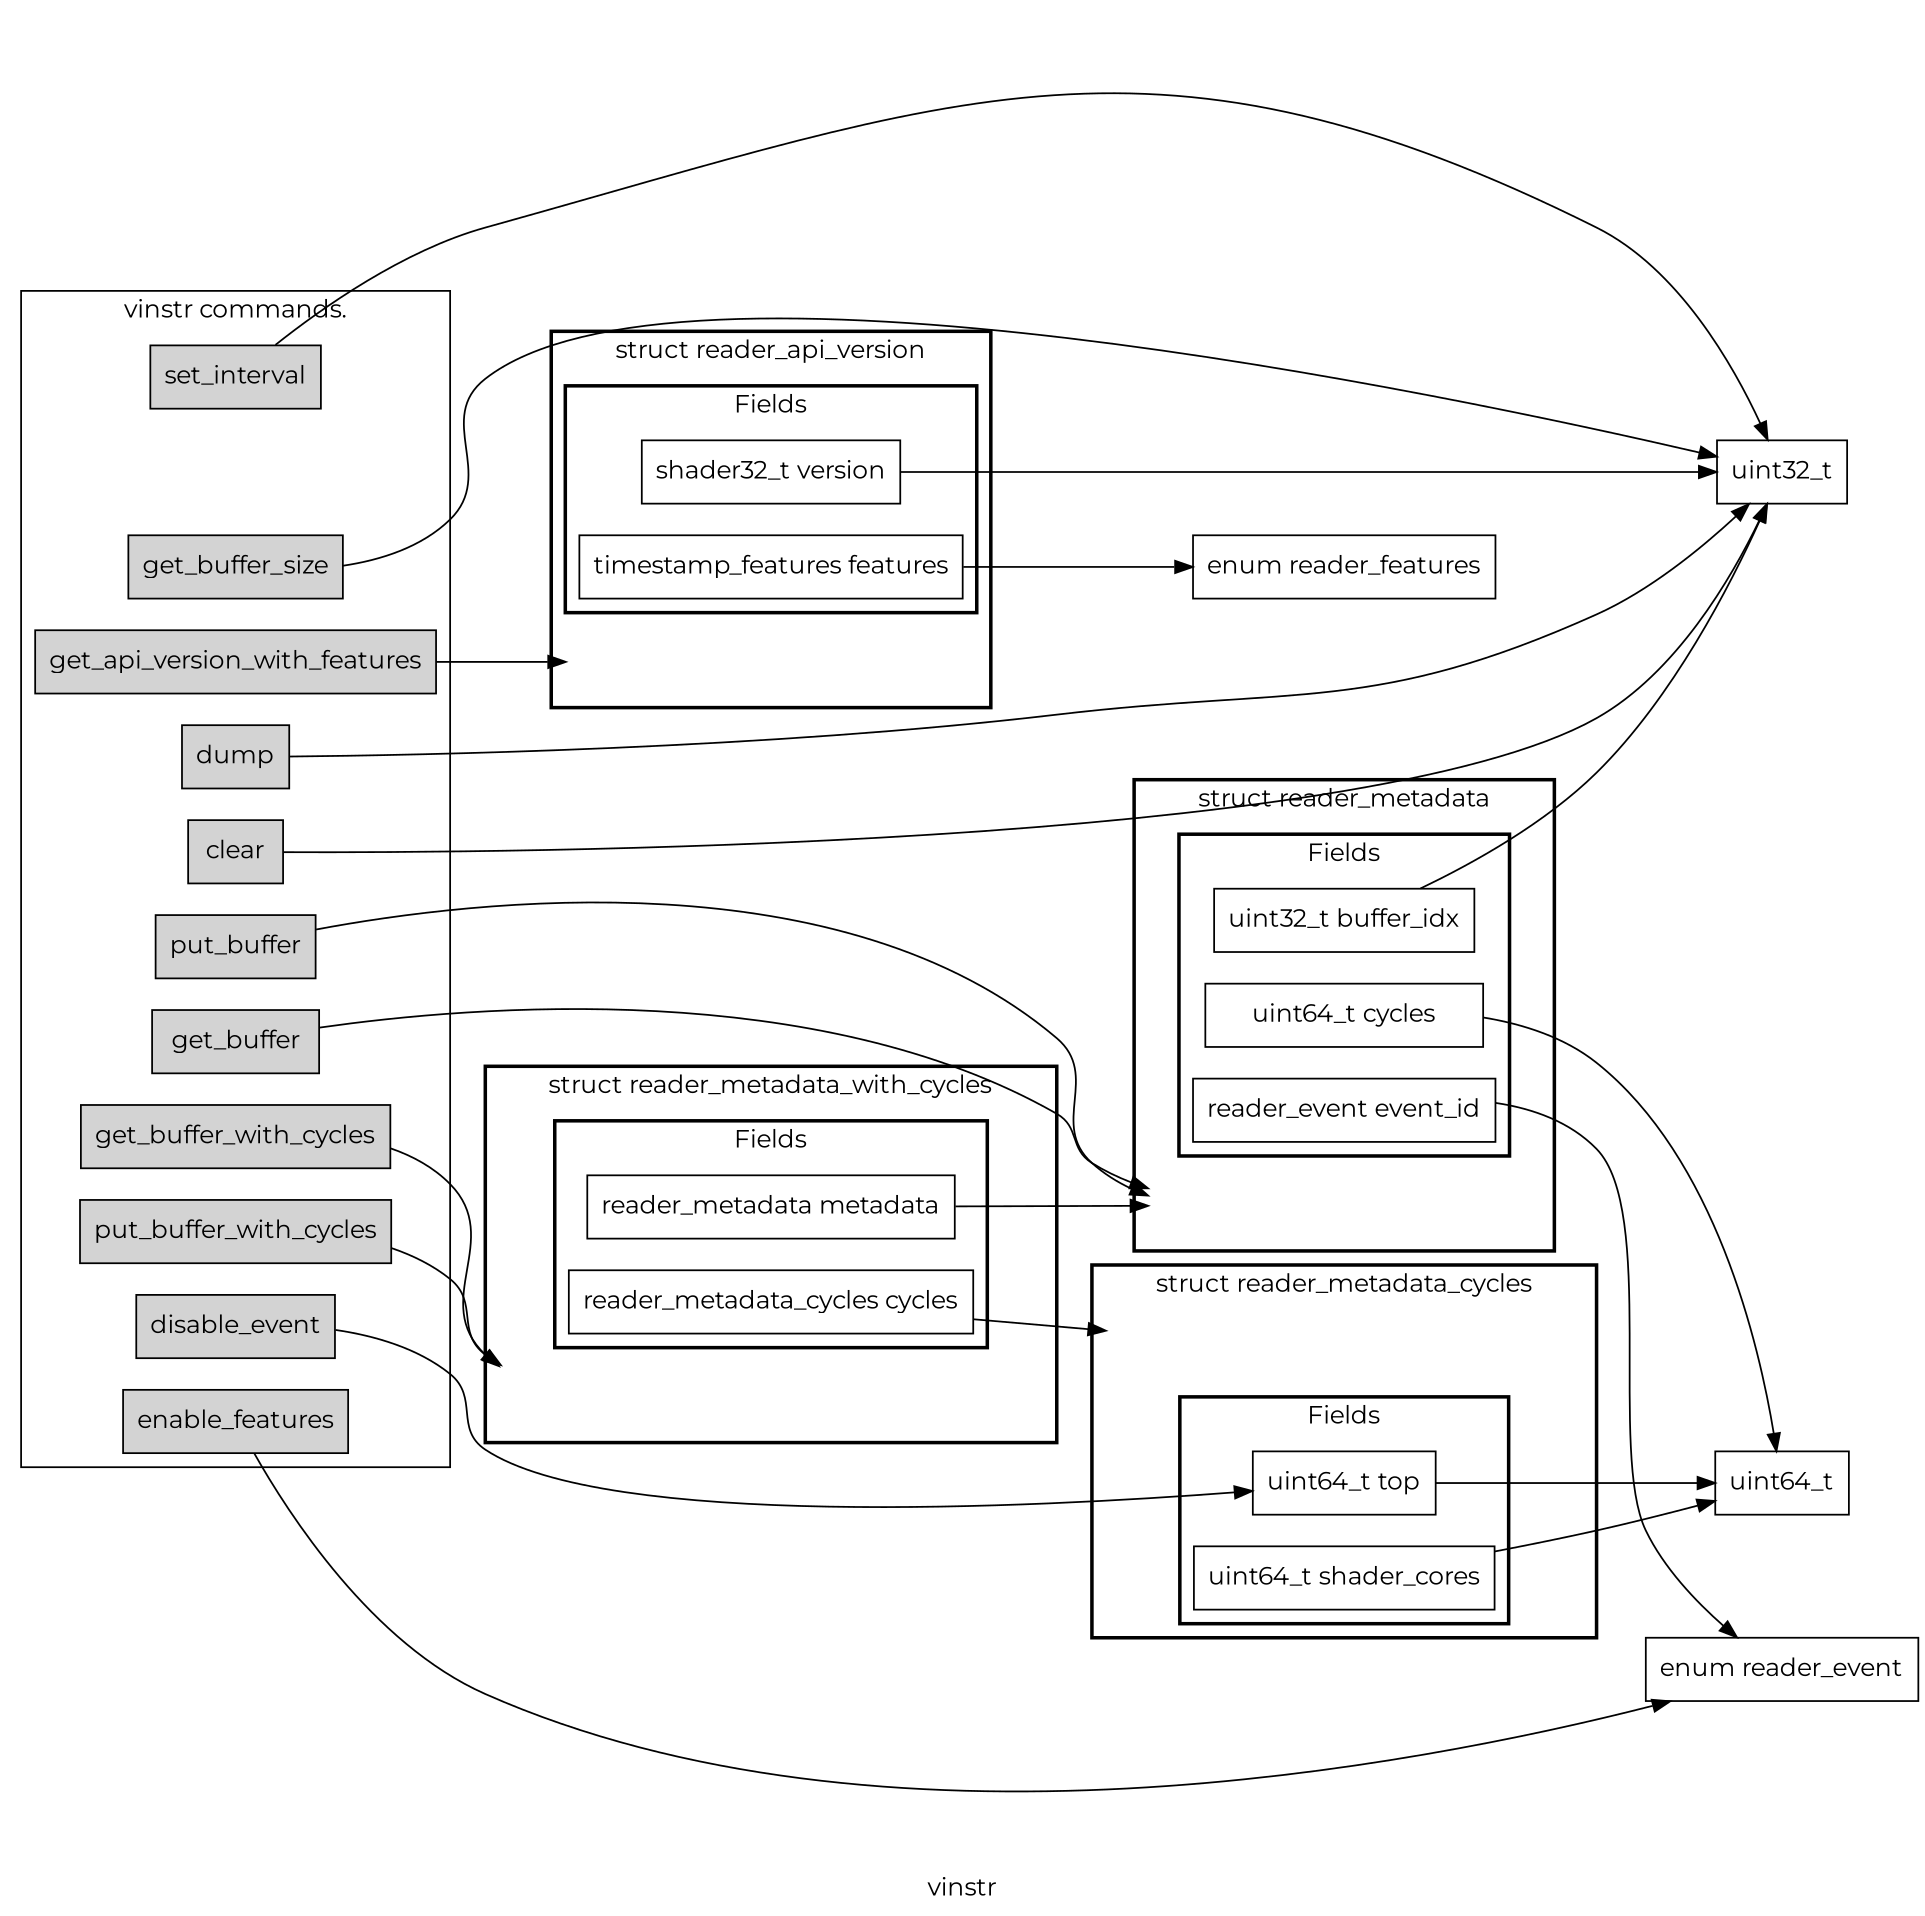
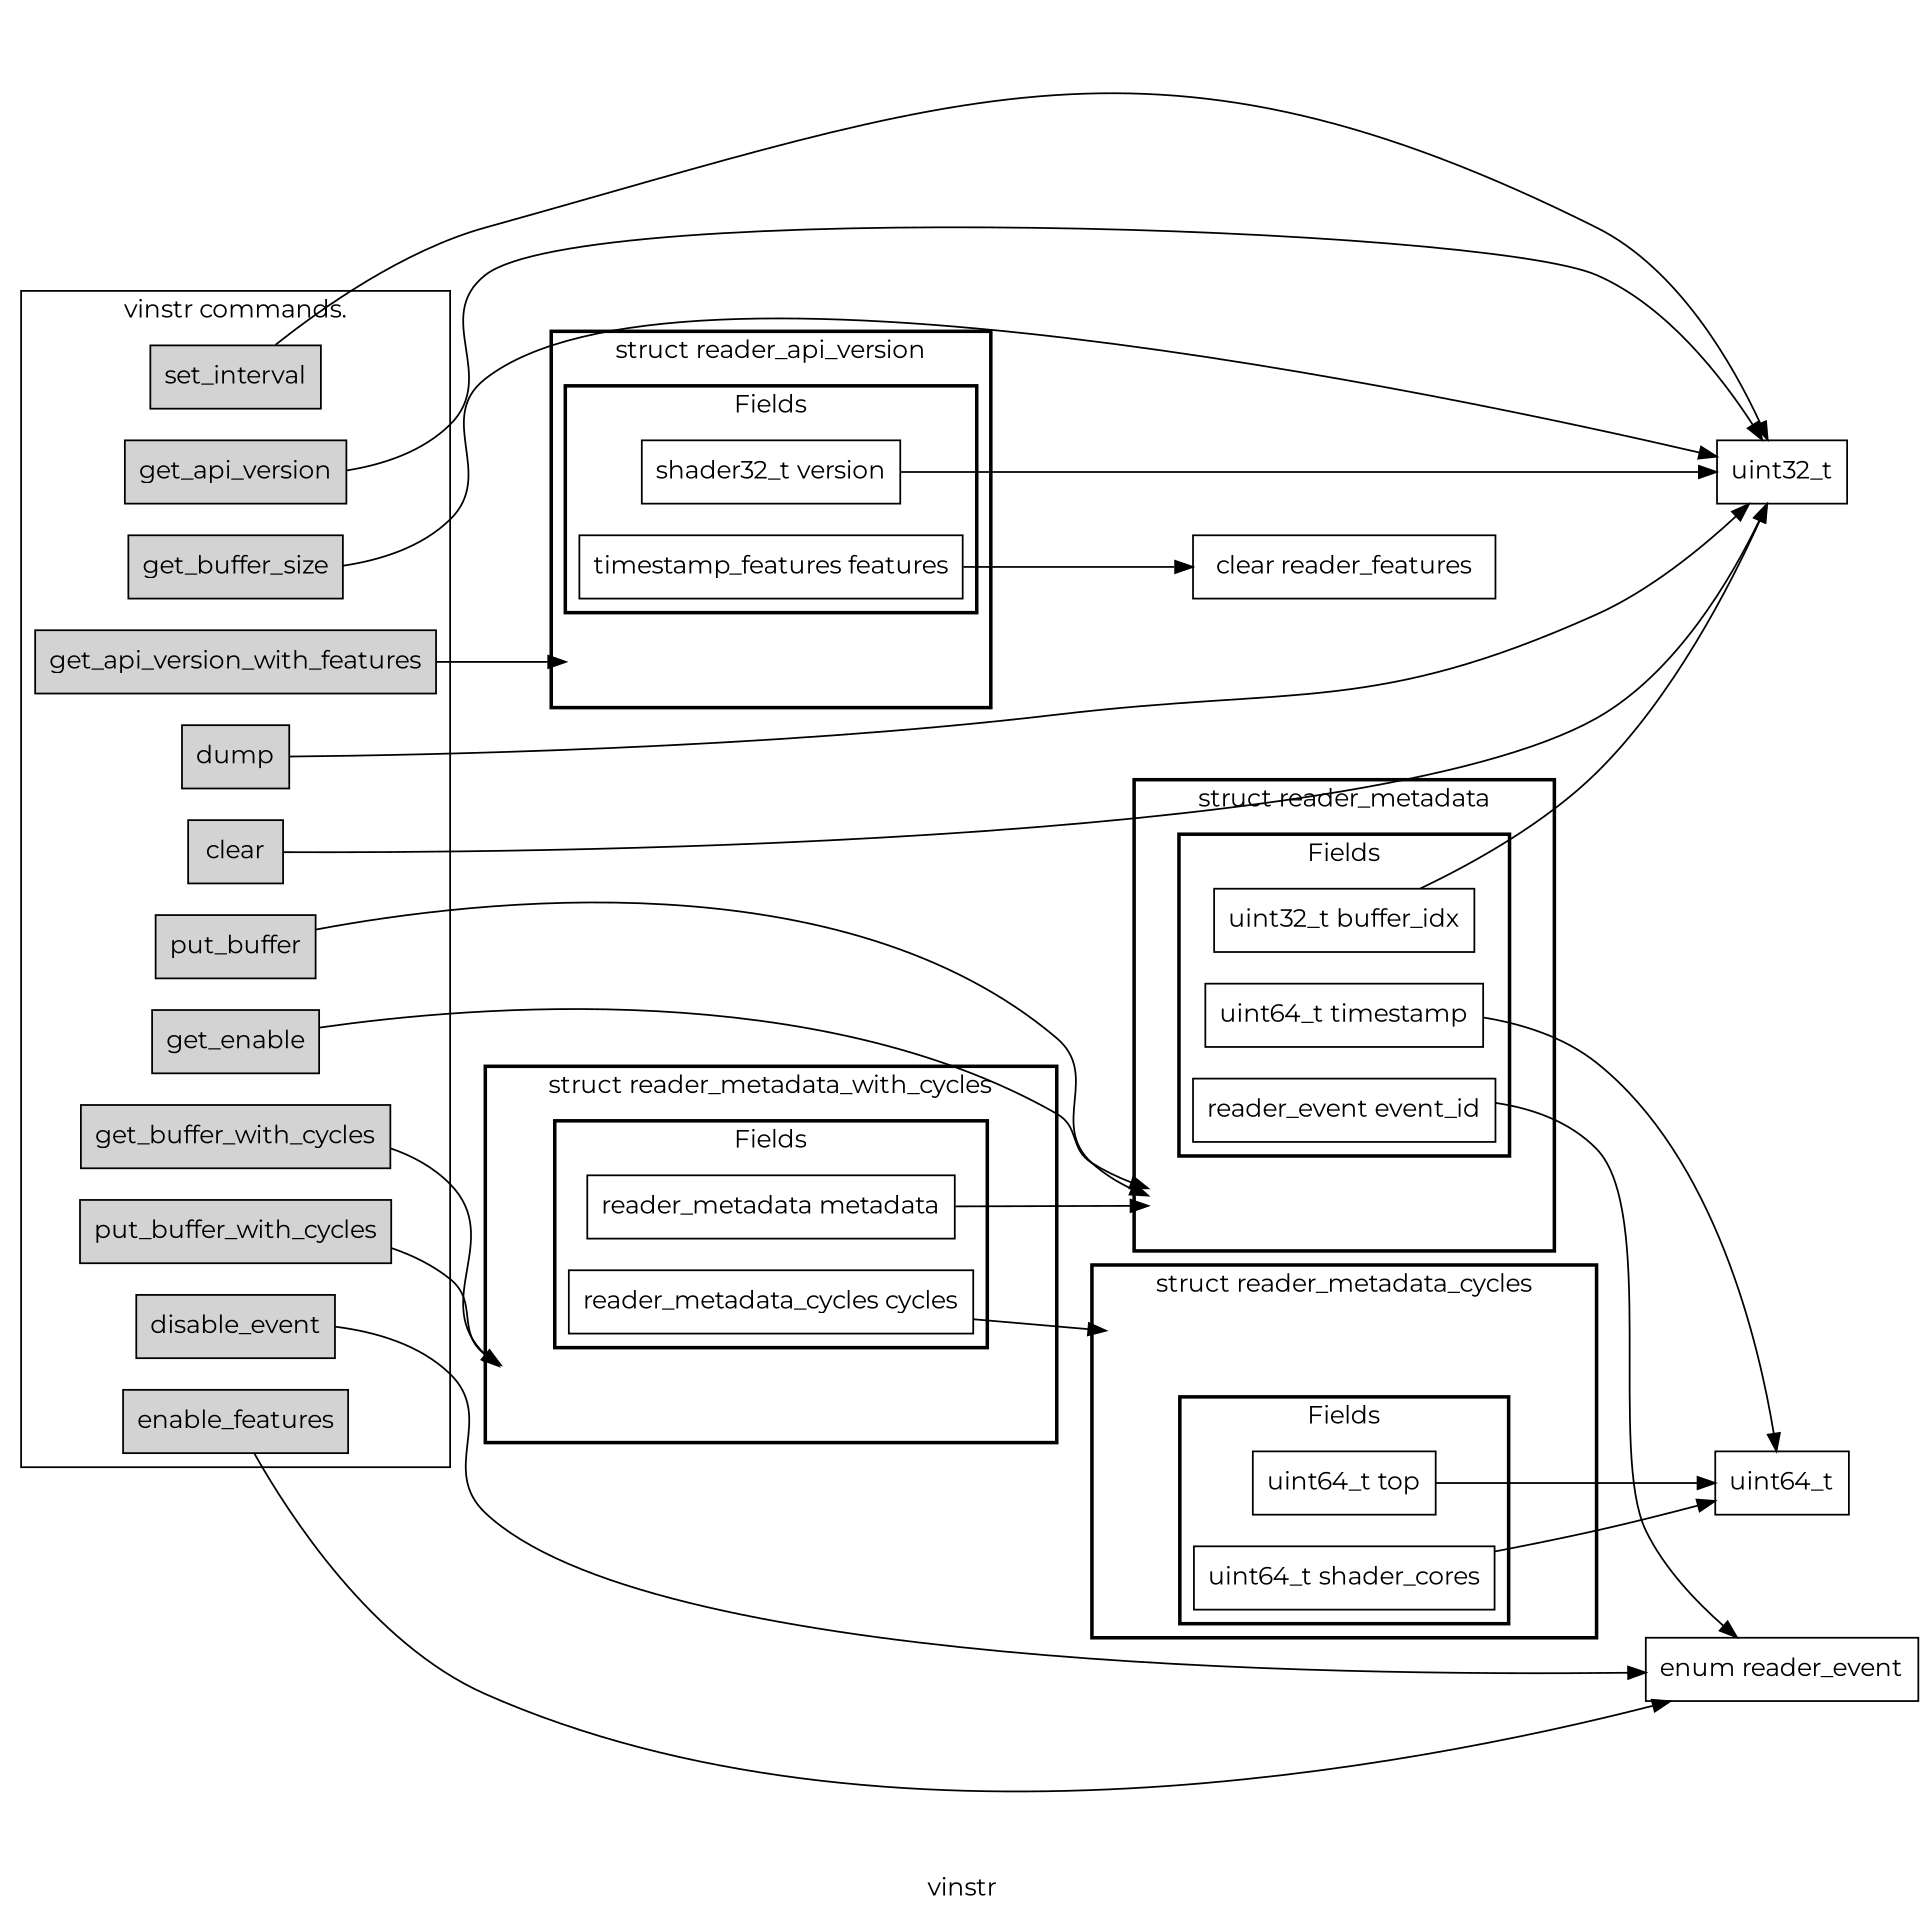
none -> (236, 472)
(1344, 567) -> (1344, 567)
(1344, 1015) -> (1344, 1015)
(236, 1042) -> (236, 1042)
(751, 1503) -> (907, 1640)
